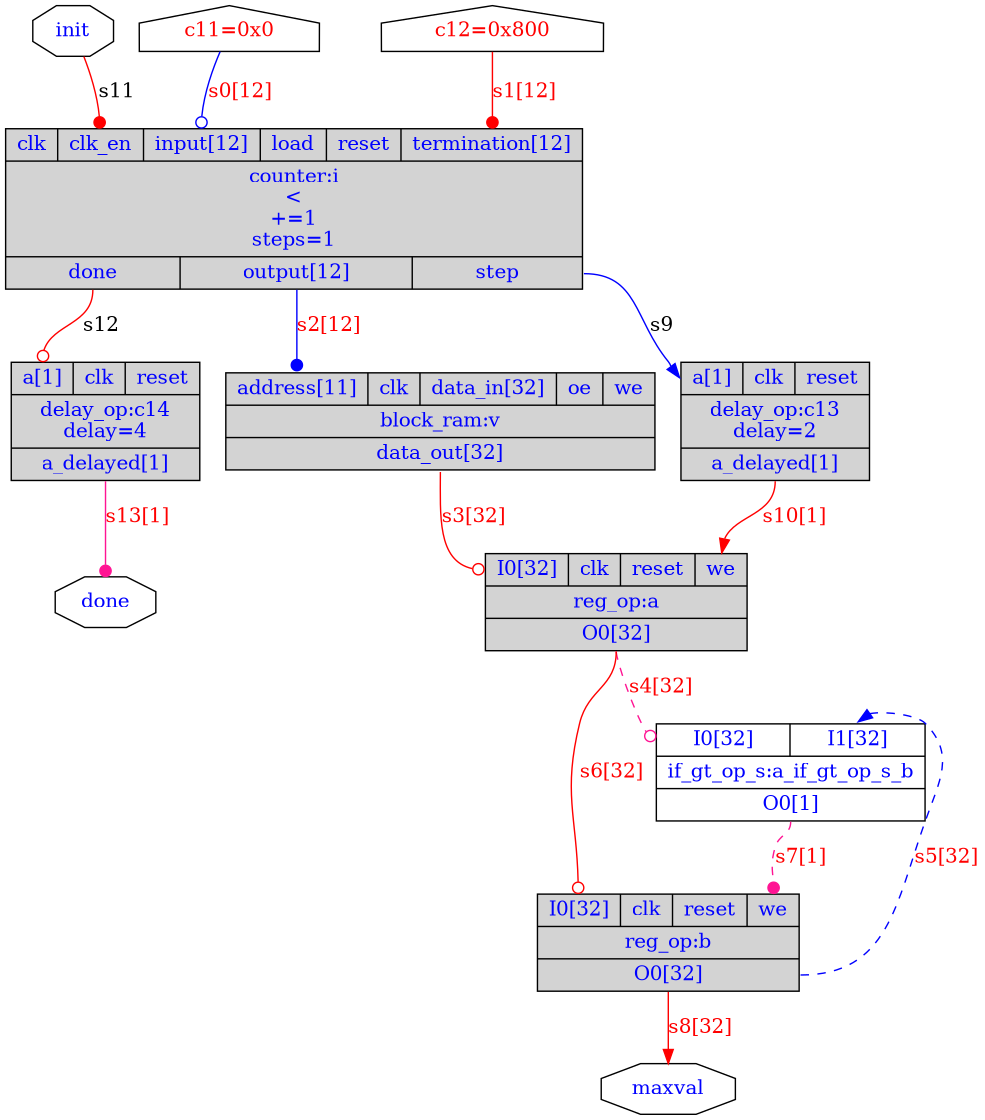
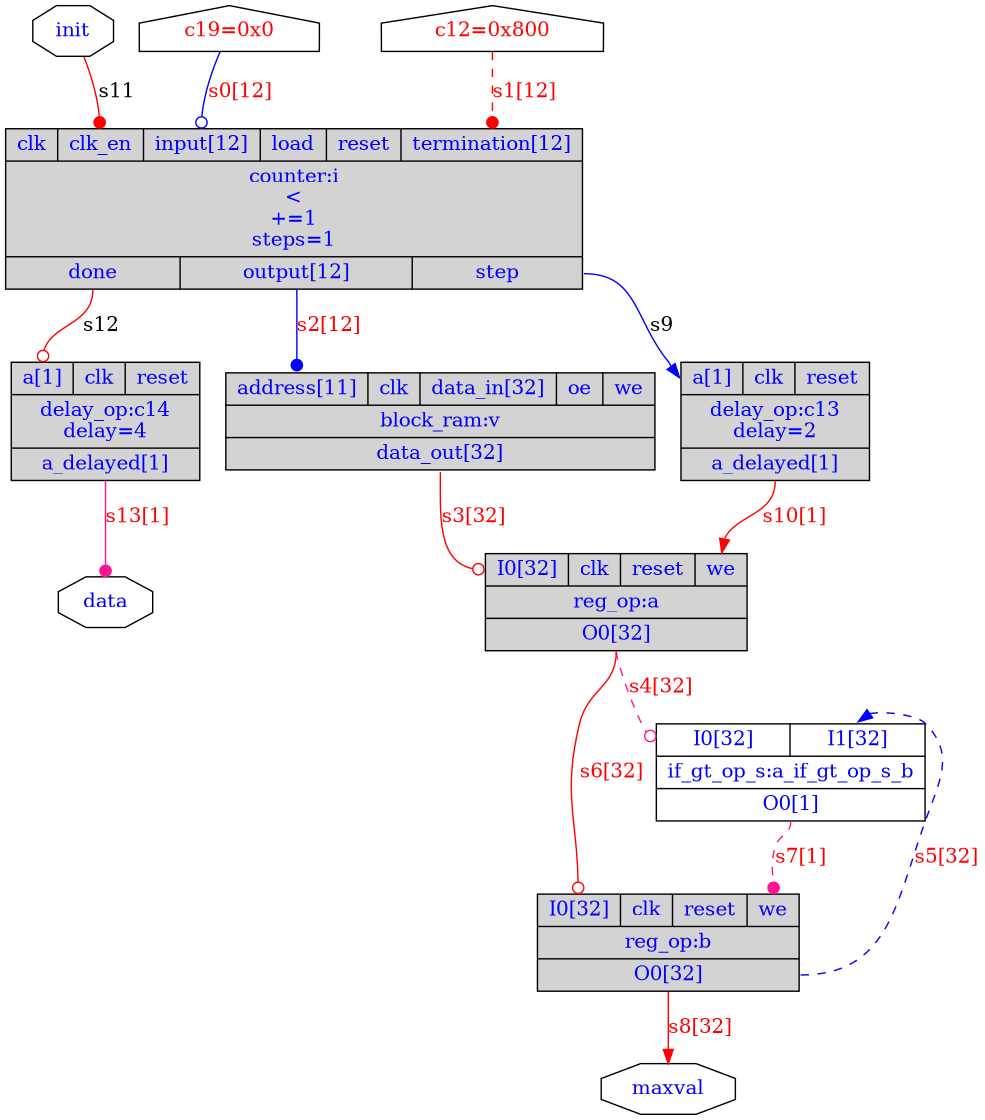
(229, 31) -> (229, 31)
(492, 84) -> (492, 84)
(106, 602) -> (106, 602)
